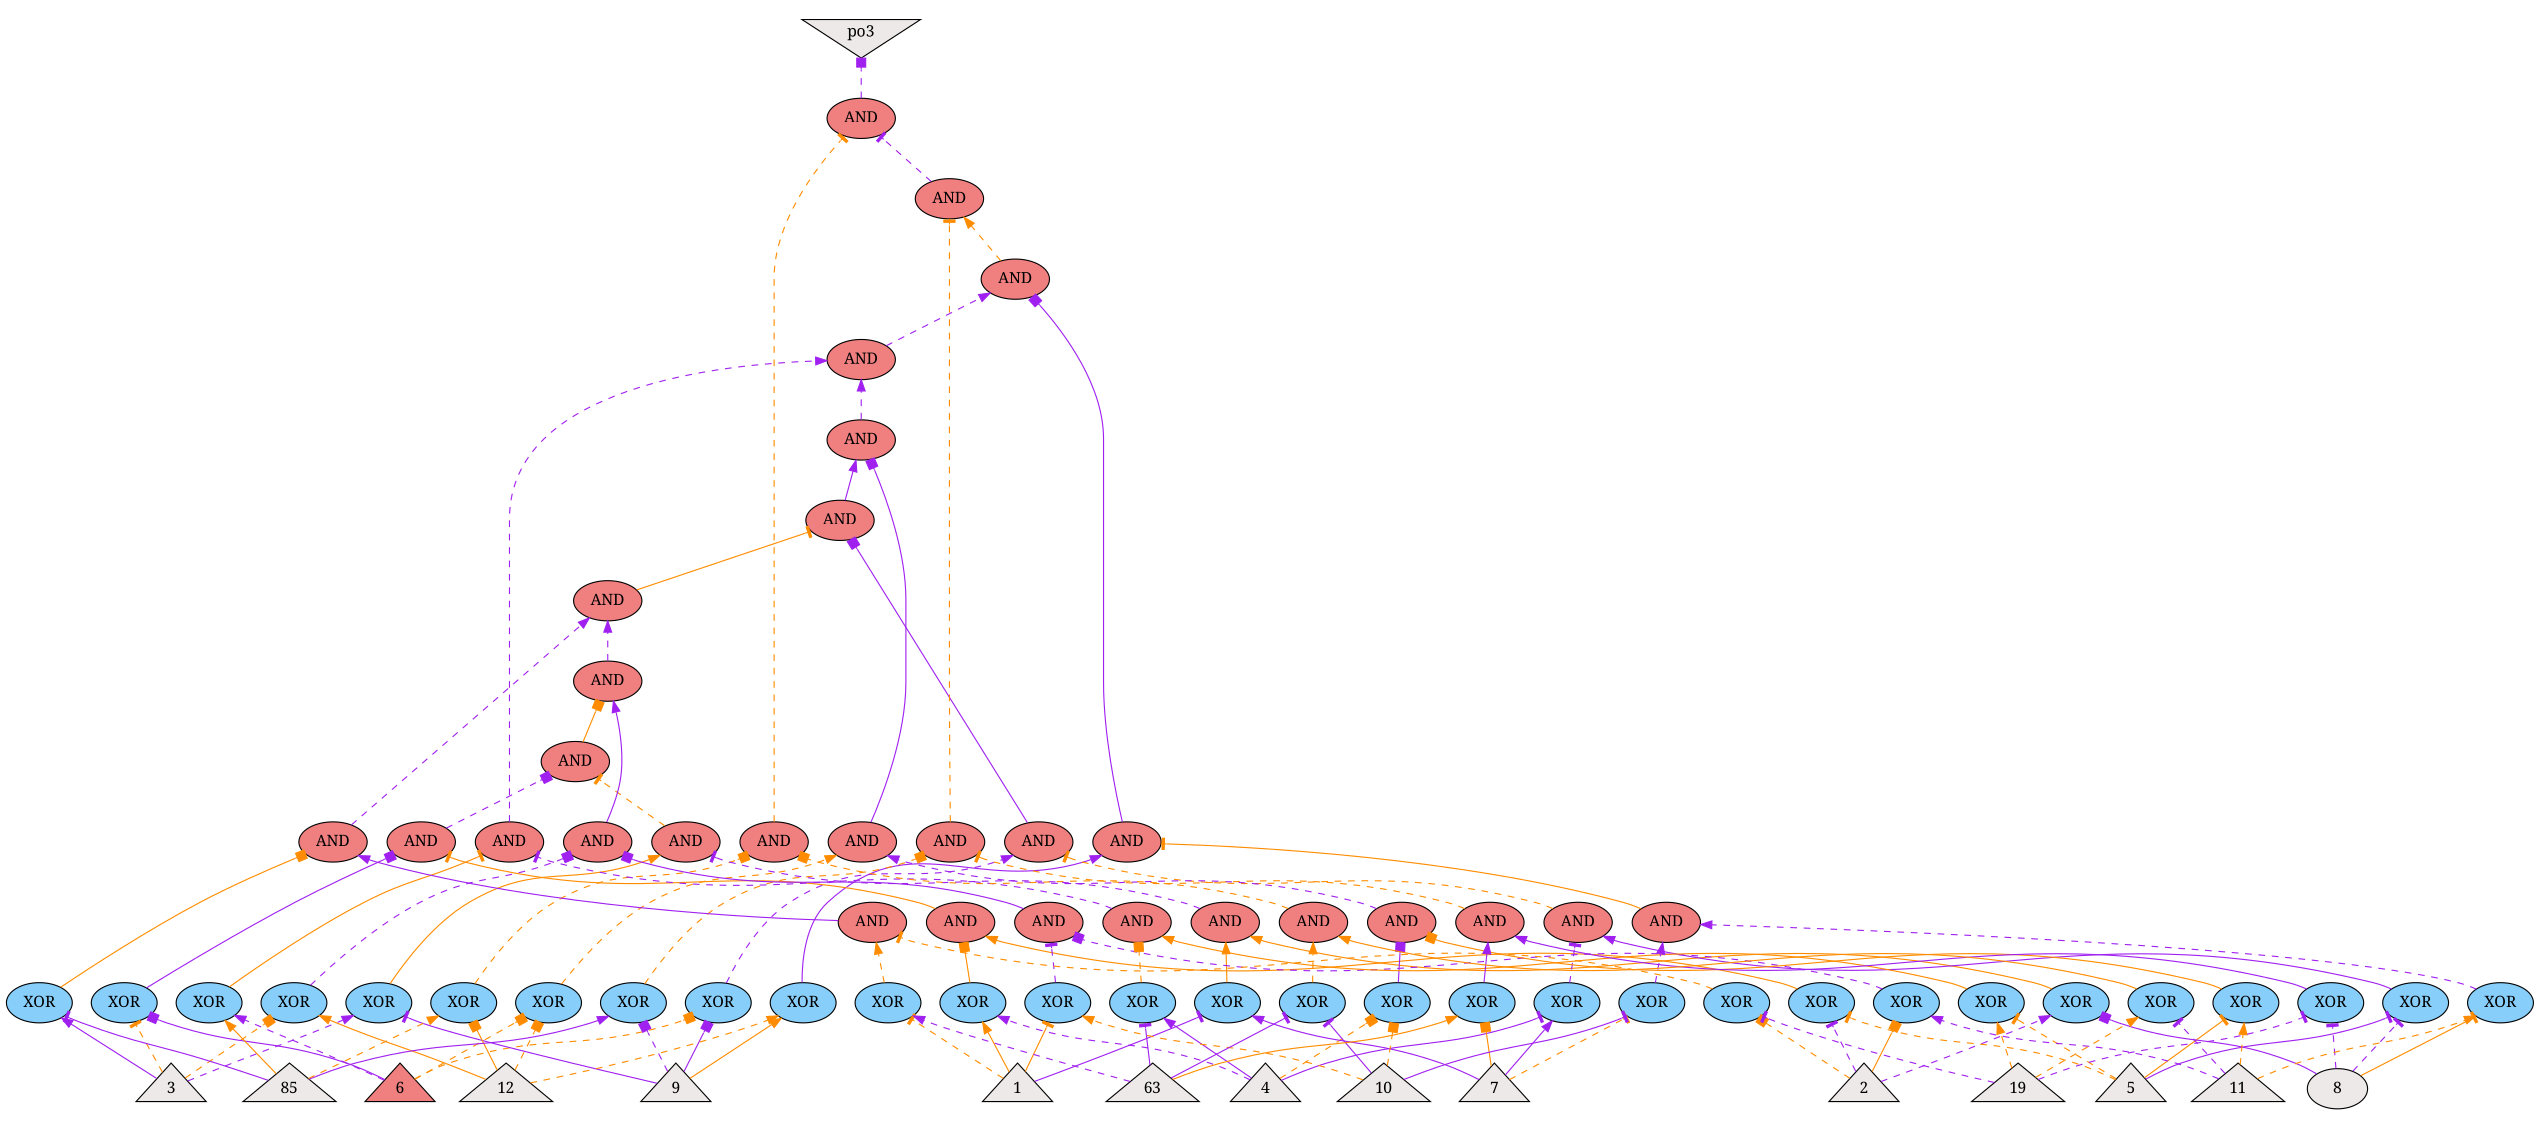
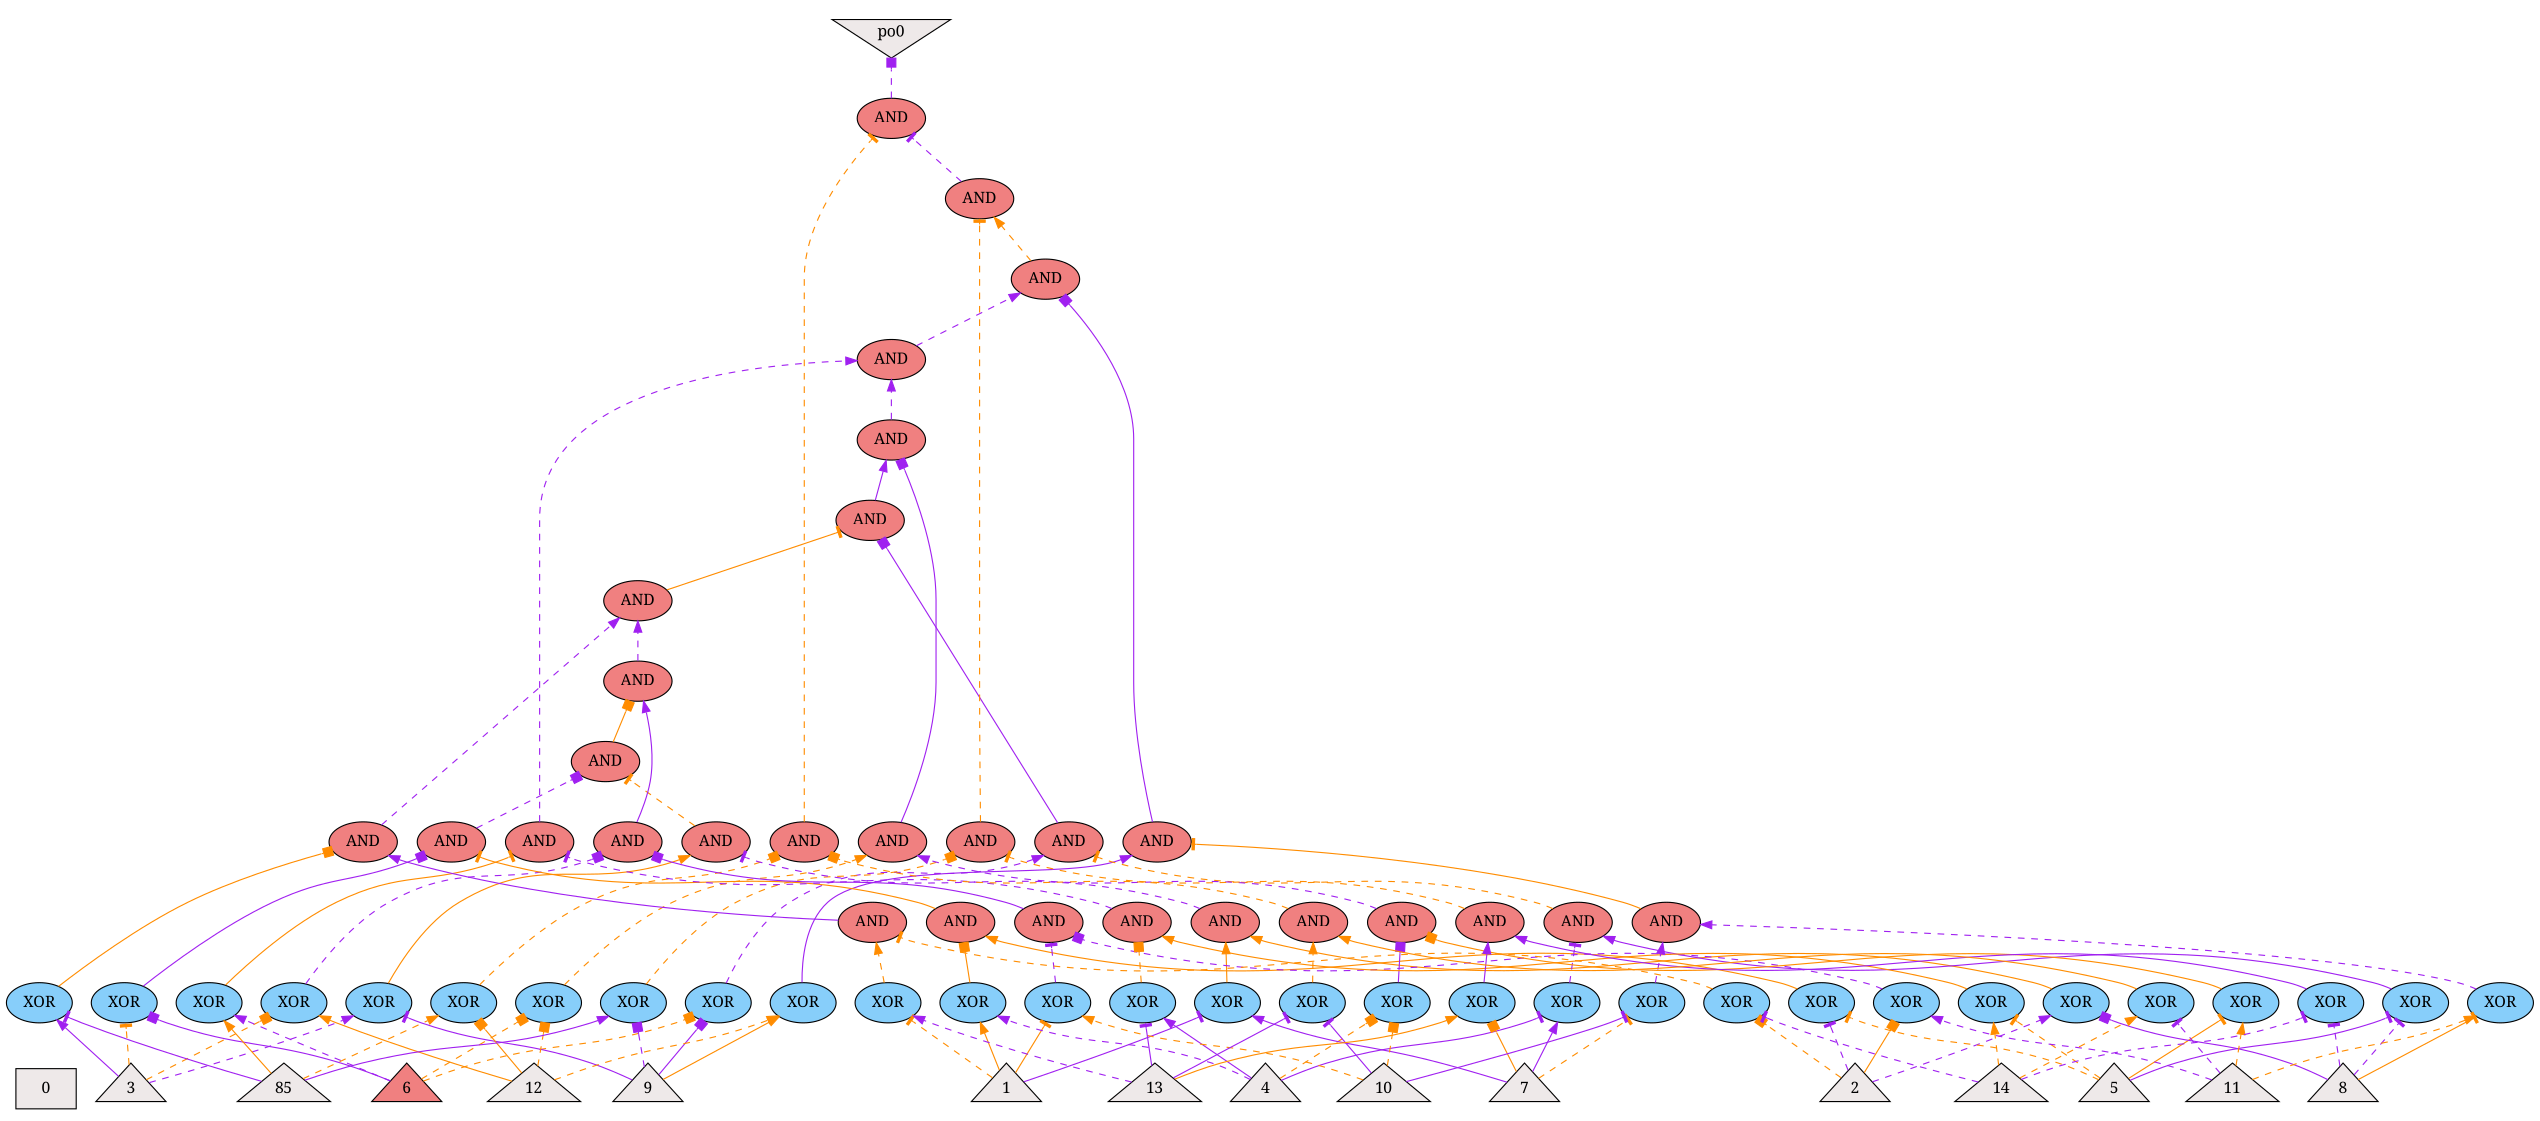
(861, 32) -> (891, 32)
none -> (46, 1089)
(1153, 1089) -> (1155, 1089)
(2018, 1089) -> (2001, 1089)
(2337, 1089) -> (2343, 1089)
